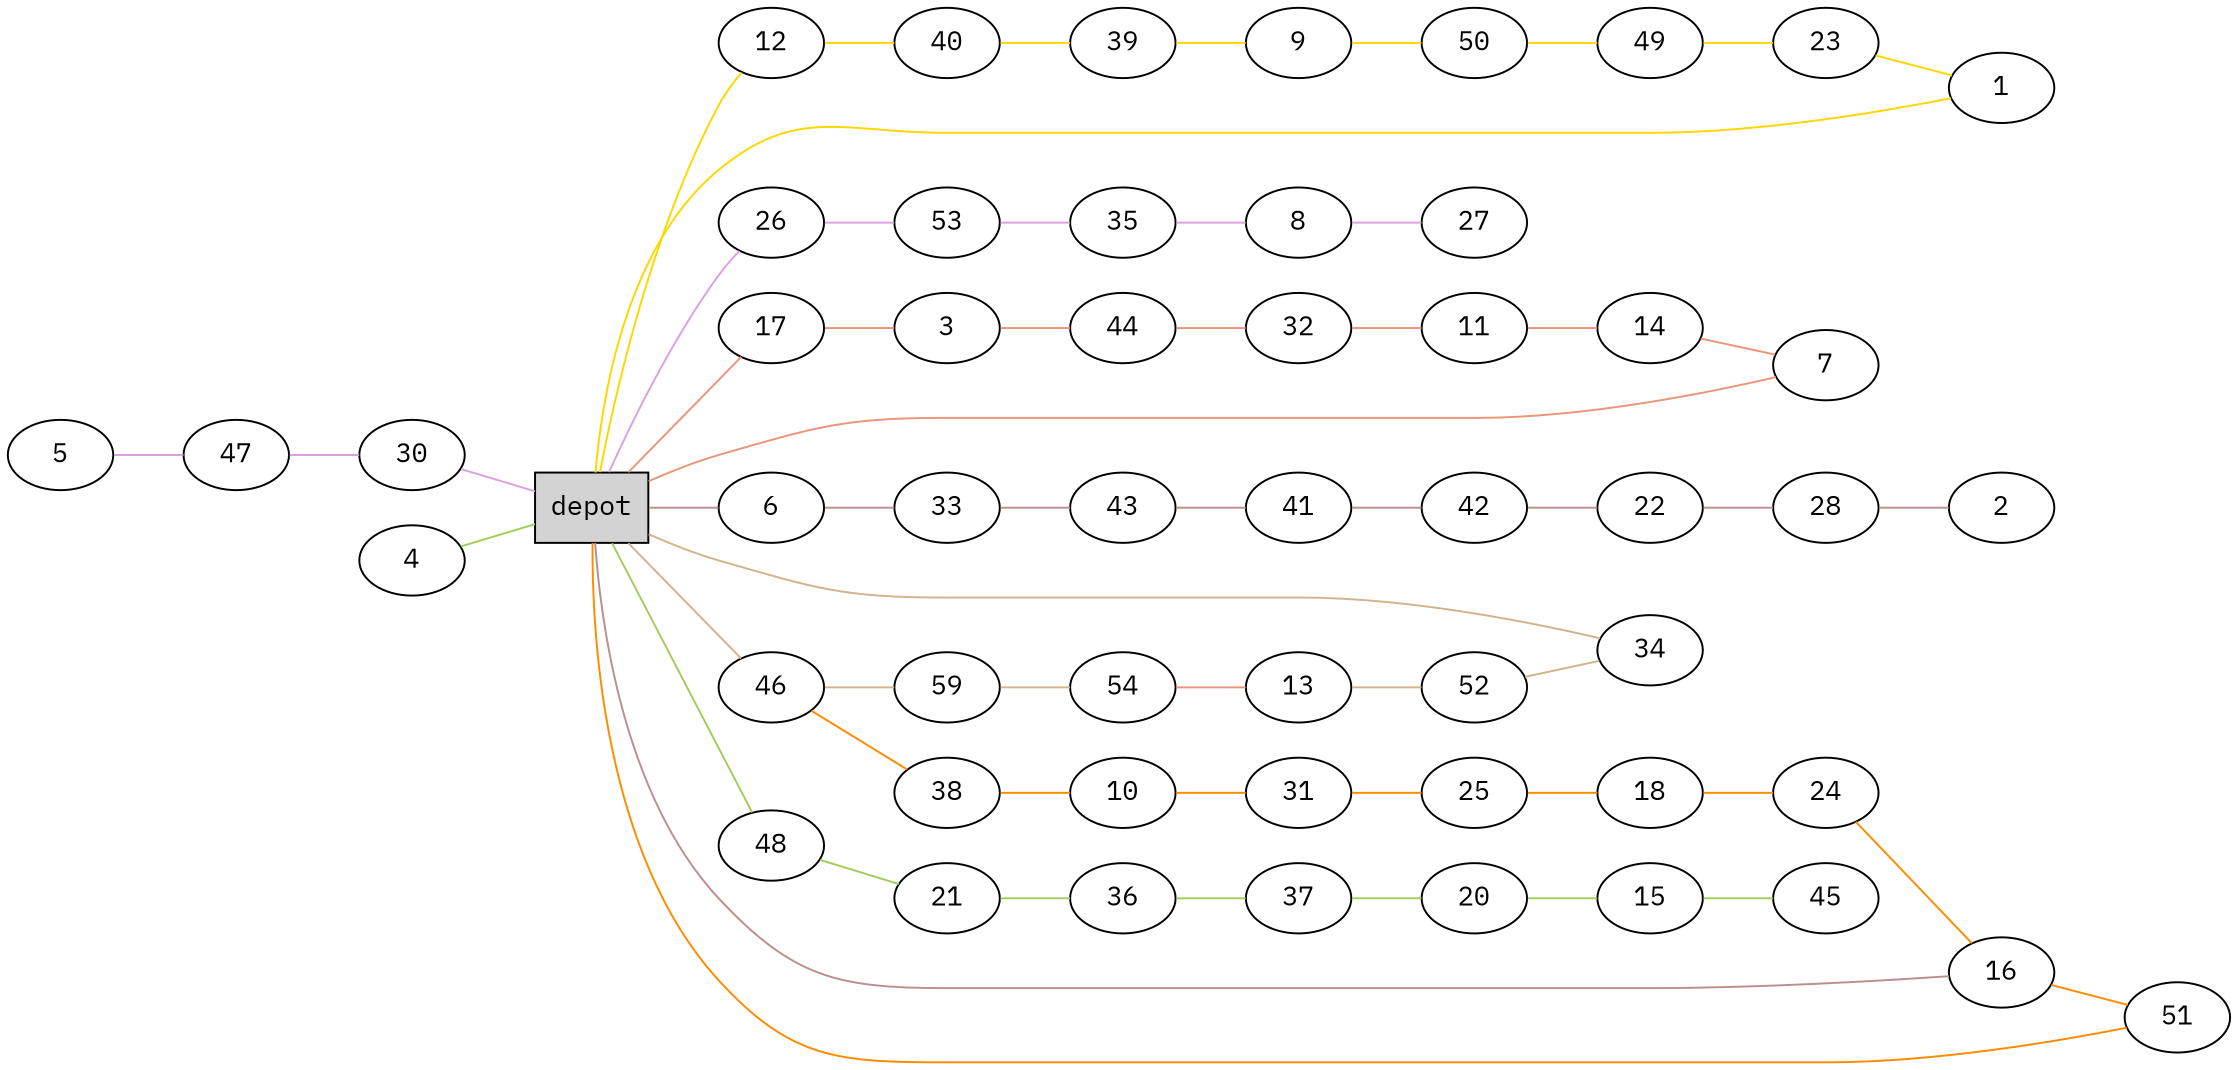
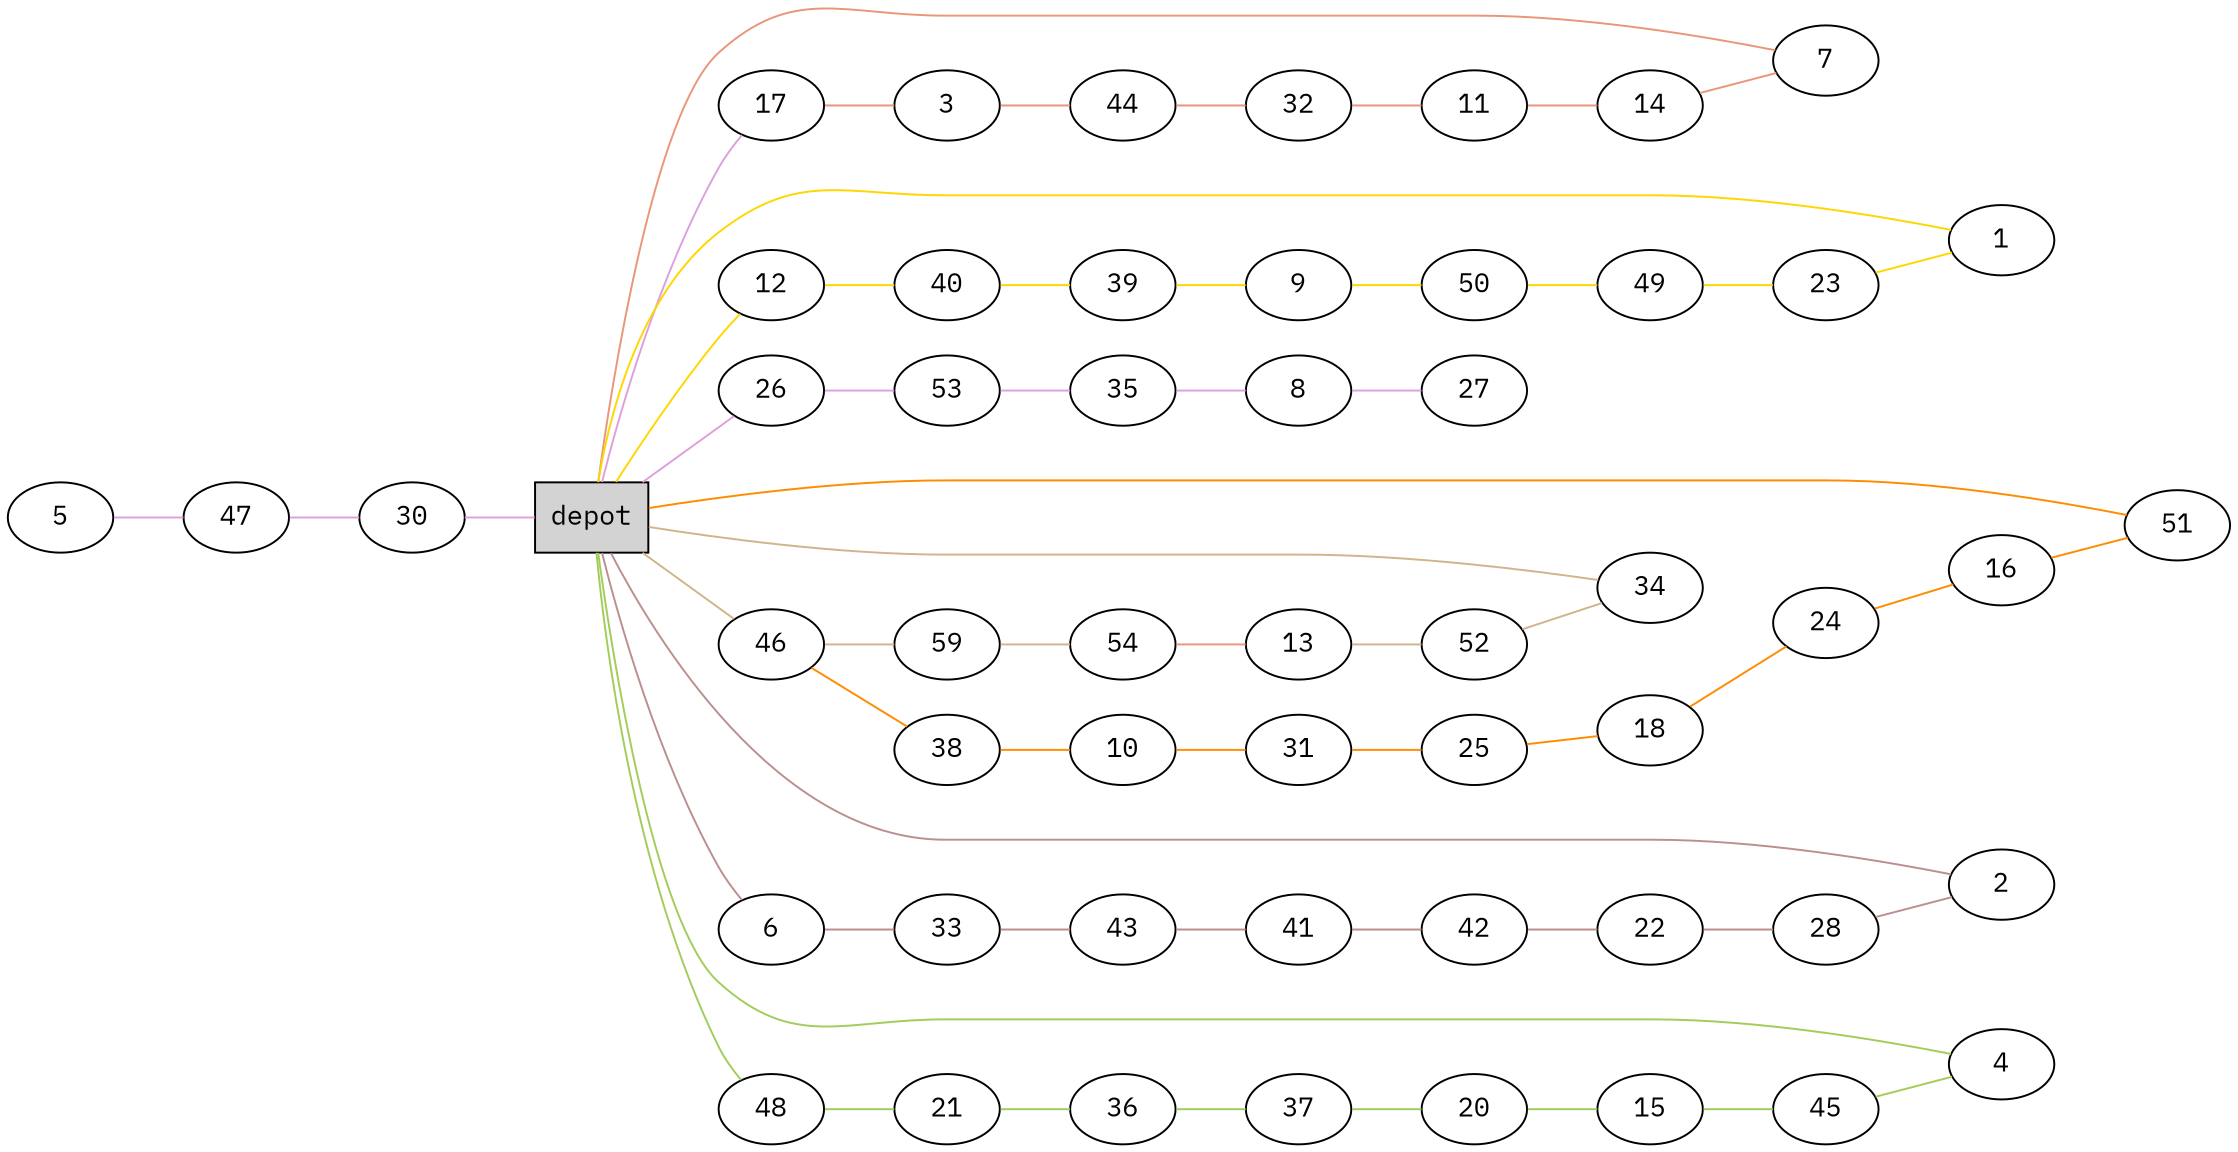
(685, 415) -> (675, 259)
(1129, 988) -> (1219, 840)
none -> (1914, 1087)
